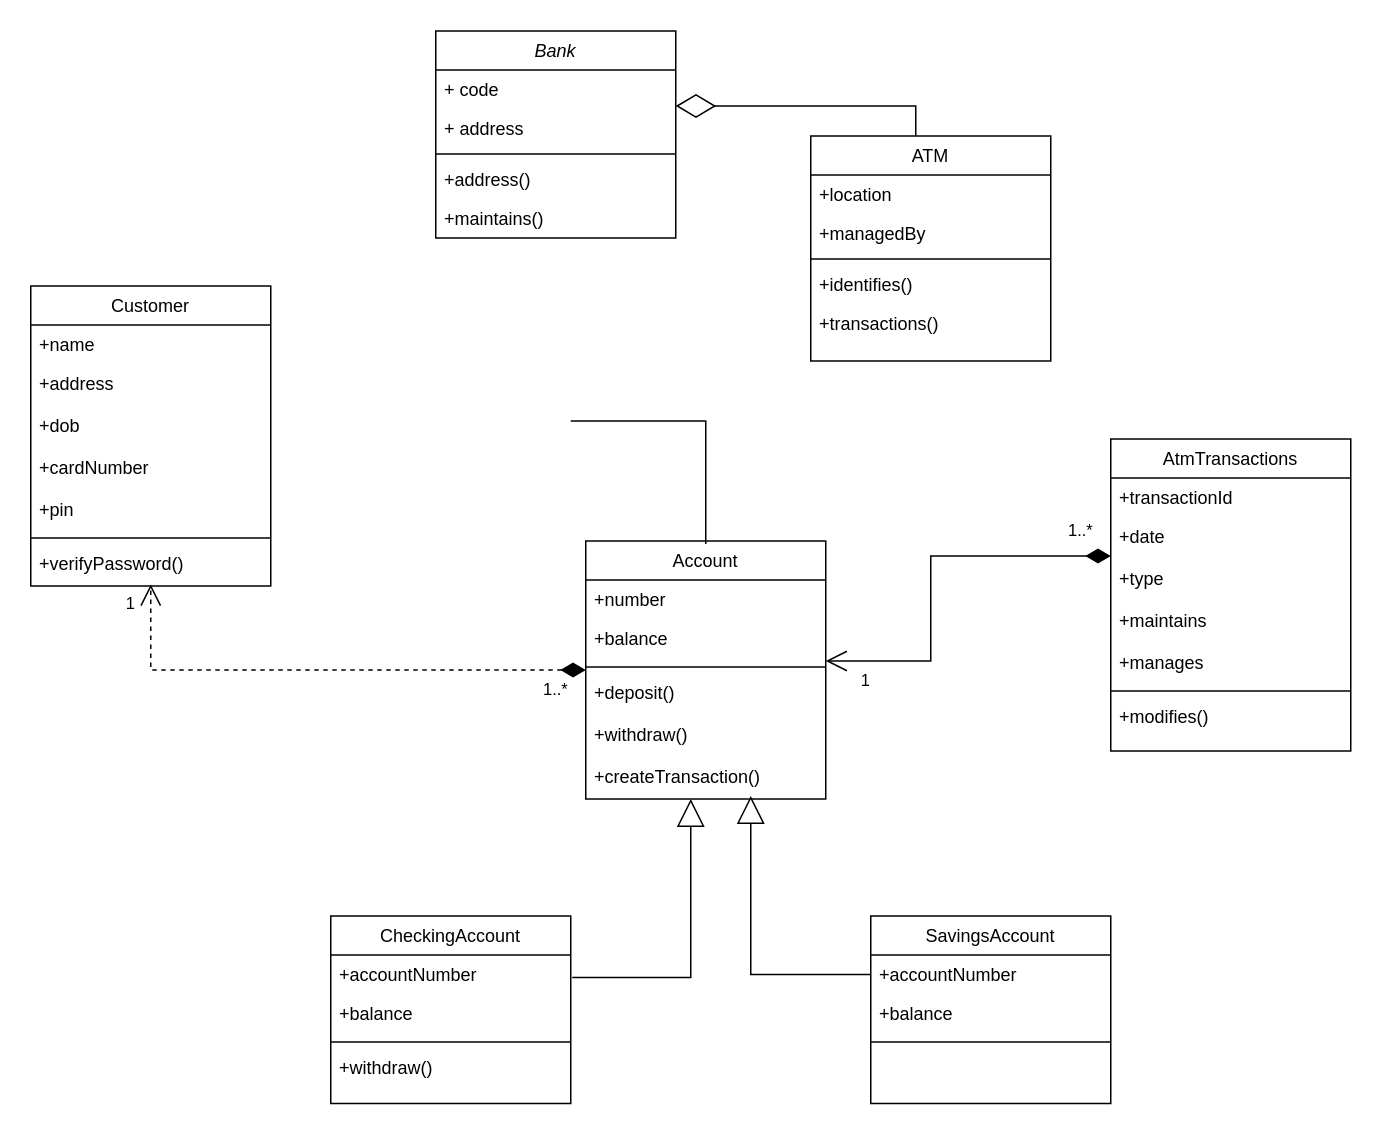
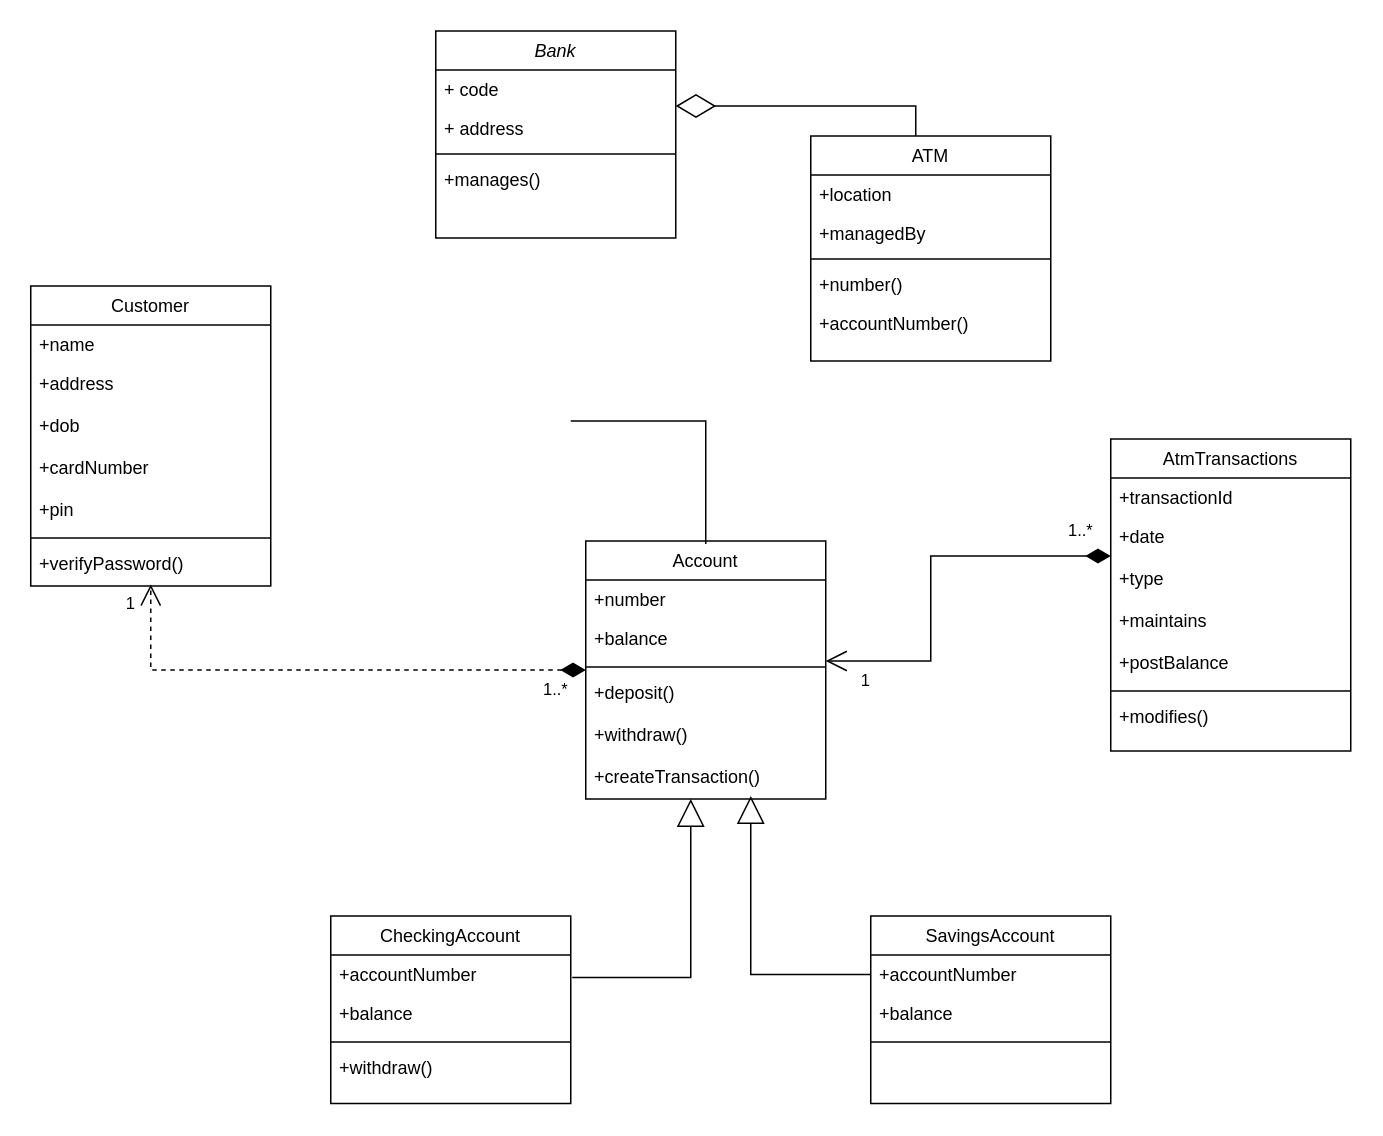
(494, 180) -> (494, 180)
(556, 218) -> none
(878, 285) -> (864, 285)
(892, 324) -> (900, 324)
(1159, 663) -> (1177, 663)
